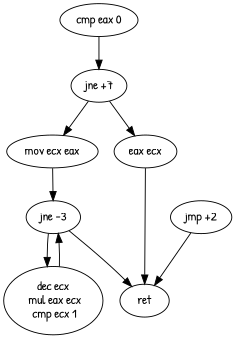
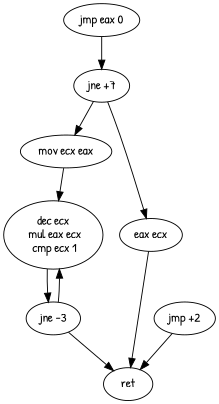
(99, 20) -> (102, 20)
(53, 180) -> (62, 180)
